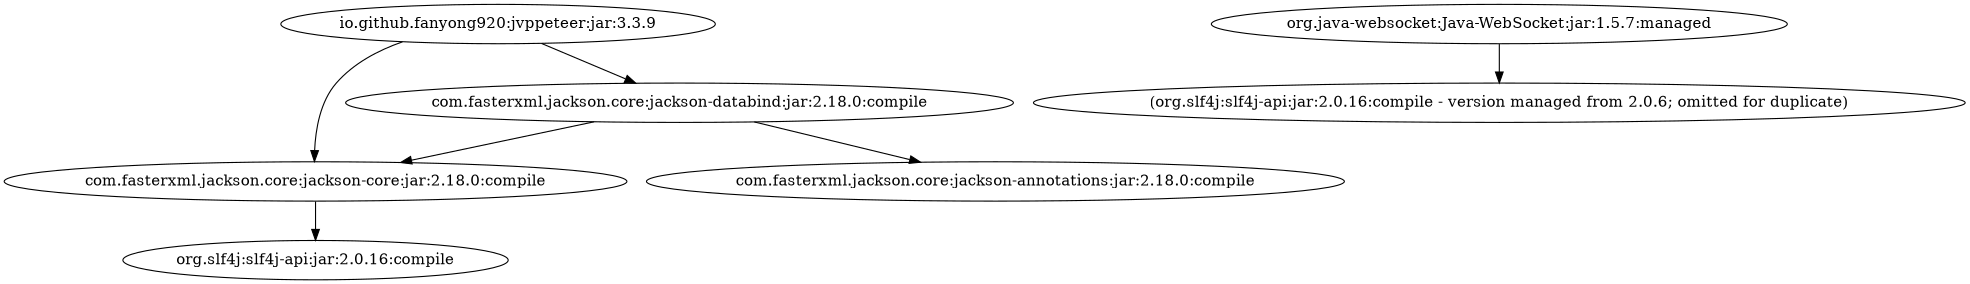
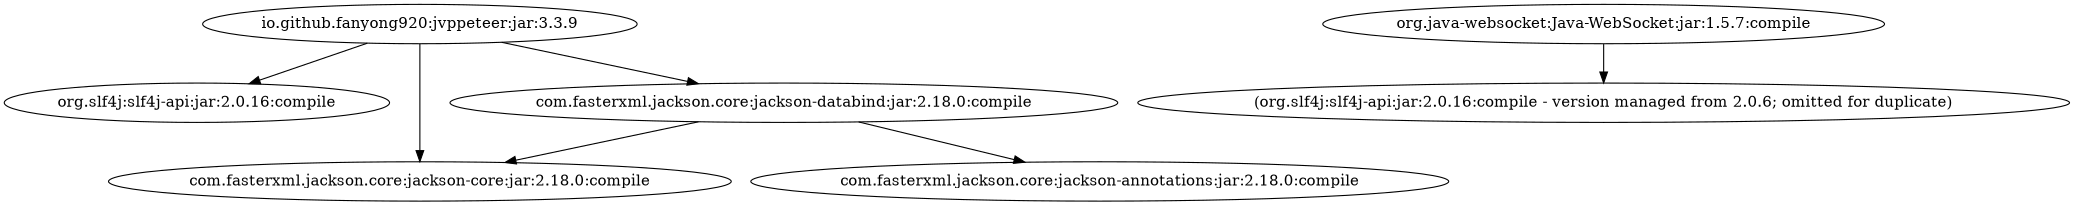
(1499, 24) -> (1604, 24)
(316, 215) -> (314, 62)
